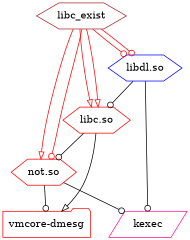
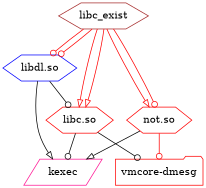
(146, 143) -> (36, 118)
(72, 144) -> (72, 143)
(88, 173) -> (120, 147)
(45, 195) -> (159, 143)
(91, 196) -> (120, 141)
